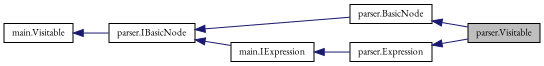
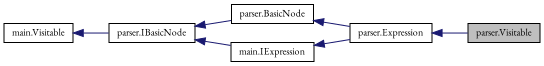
(455, 25) -> (337, 24)
